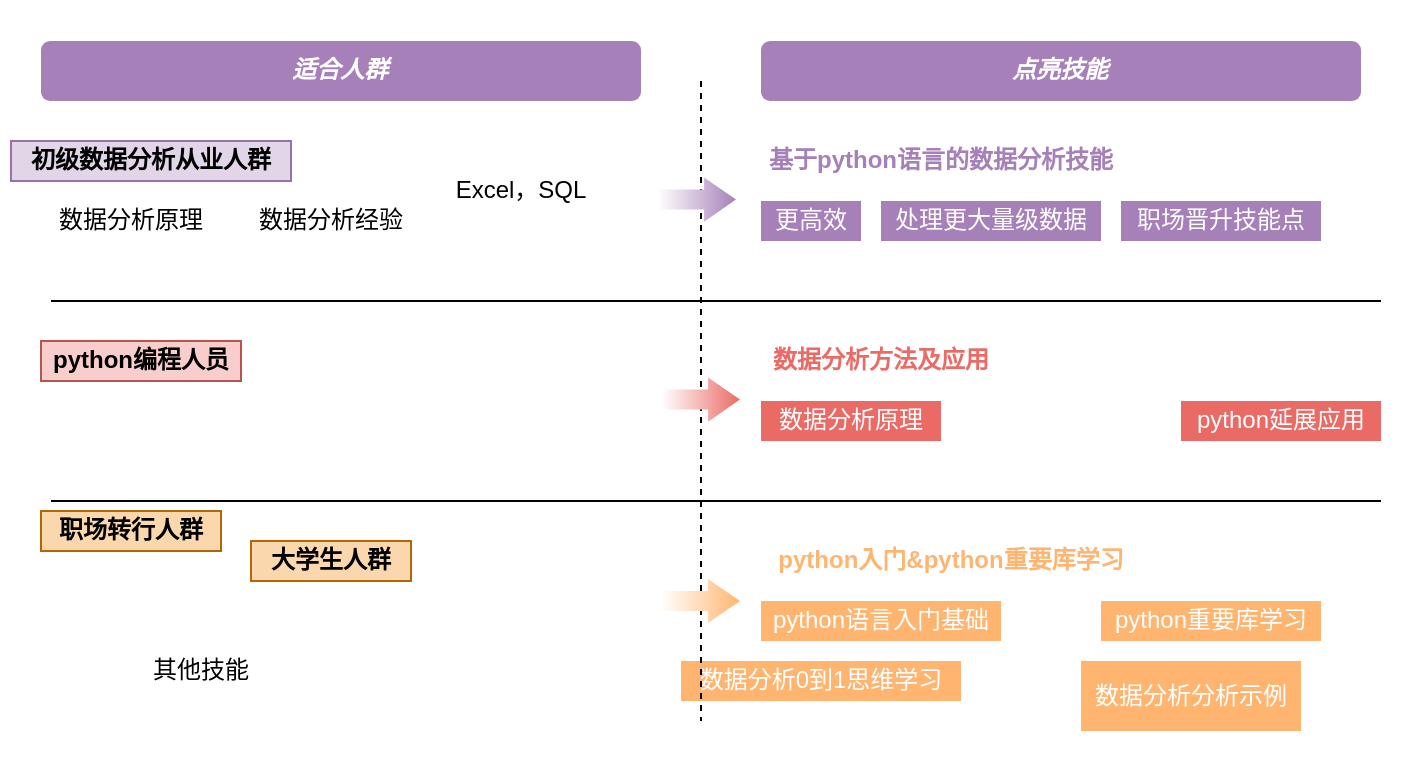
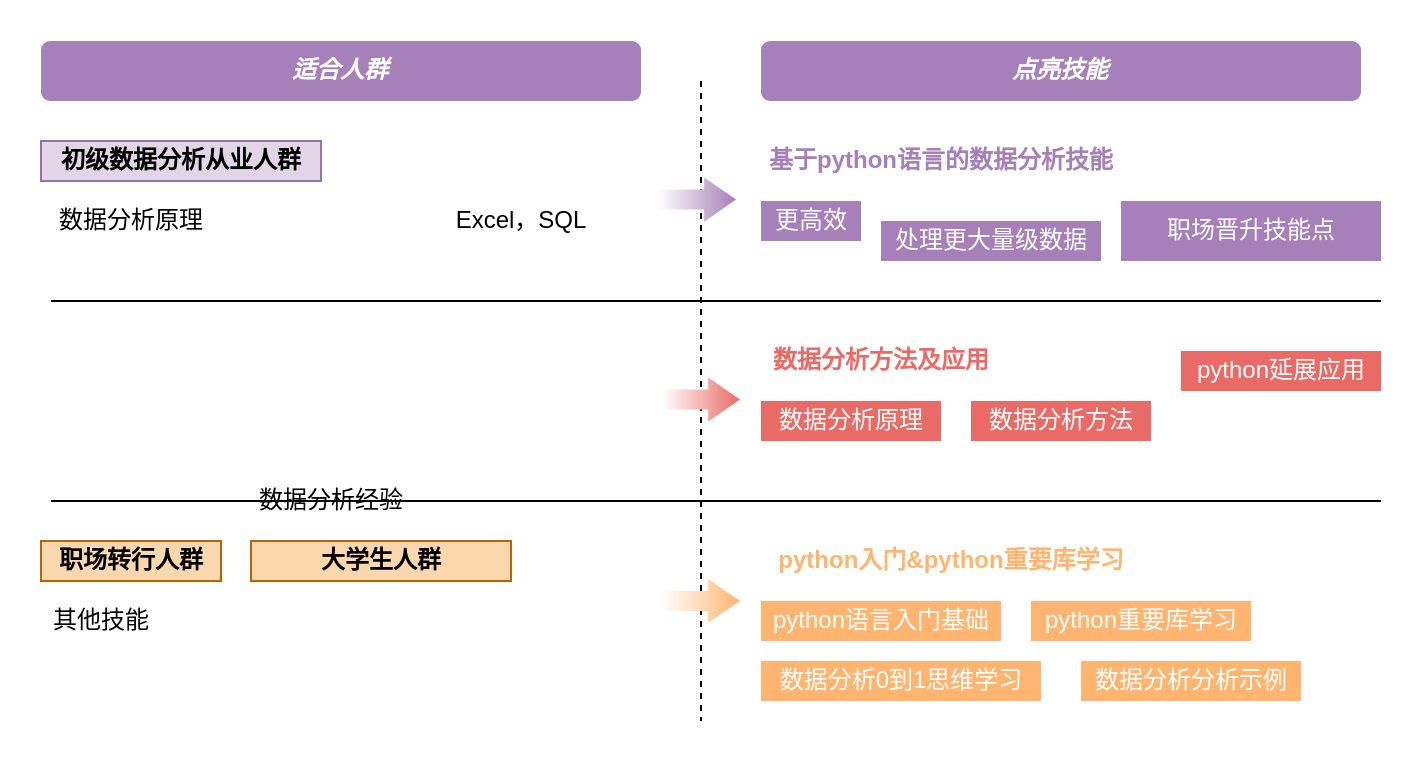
(151, 161) -> (181, 161)
(521, 191) -> (521, 221)
(331, 221) -> (331, 501)
(991, 221) -> (991, 241)
(1221, 221) -> (1251, 231)
(141, 361) -> none
none -> (1061, 421)
(1281, 421) -> (1281, 371)
(131, 531) -> (131, 561)
(331, 561) -> (381, 561)
(1211, 621) -> (1141, 621)
(201, 671) -> (101, 621)
(821, 681) -> (901, 681)
(1191, 696) -> (1191, 681)
